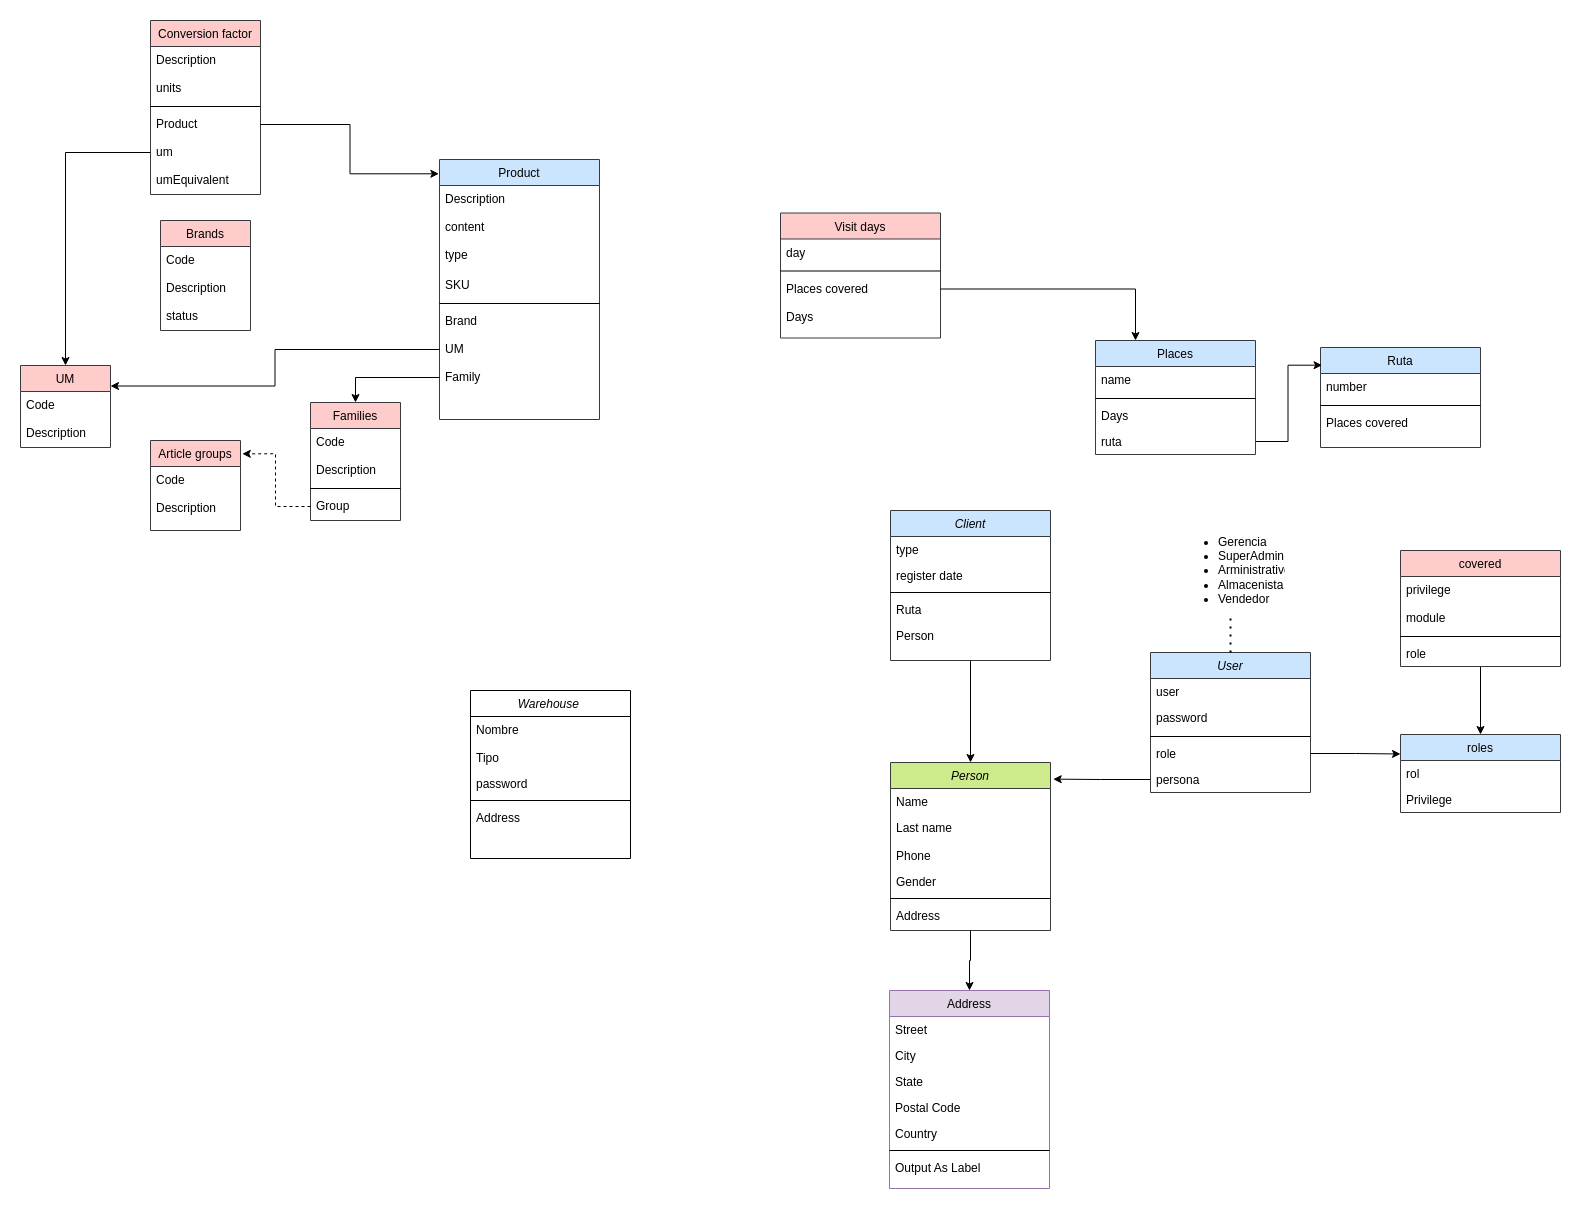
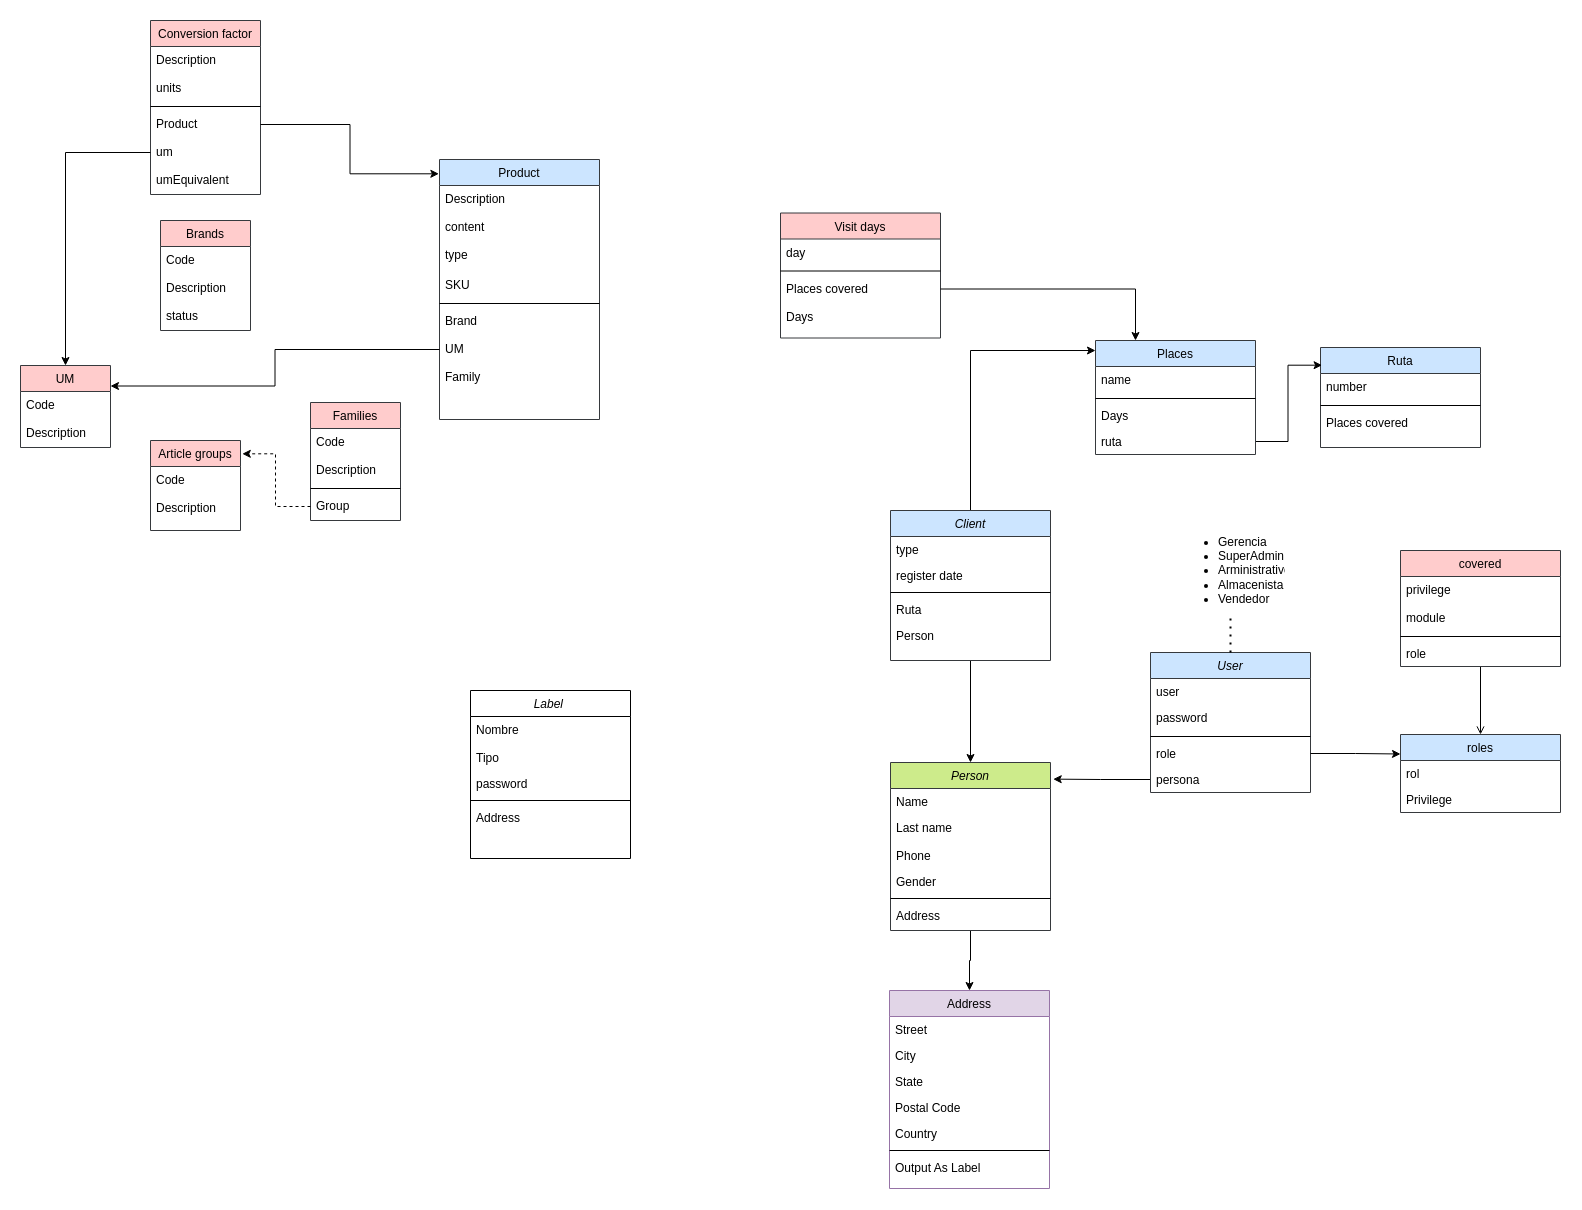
none -> (971, 372)
(388, 378) -> none
(550, 704) -> (550, 704)
(1481, 726) -> (1481, 728)
